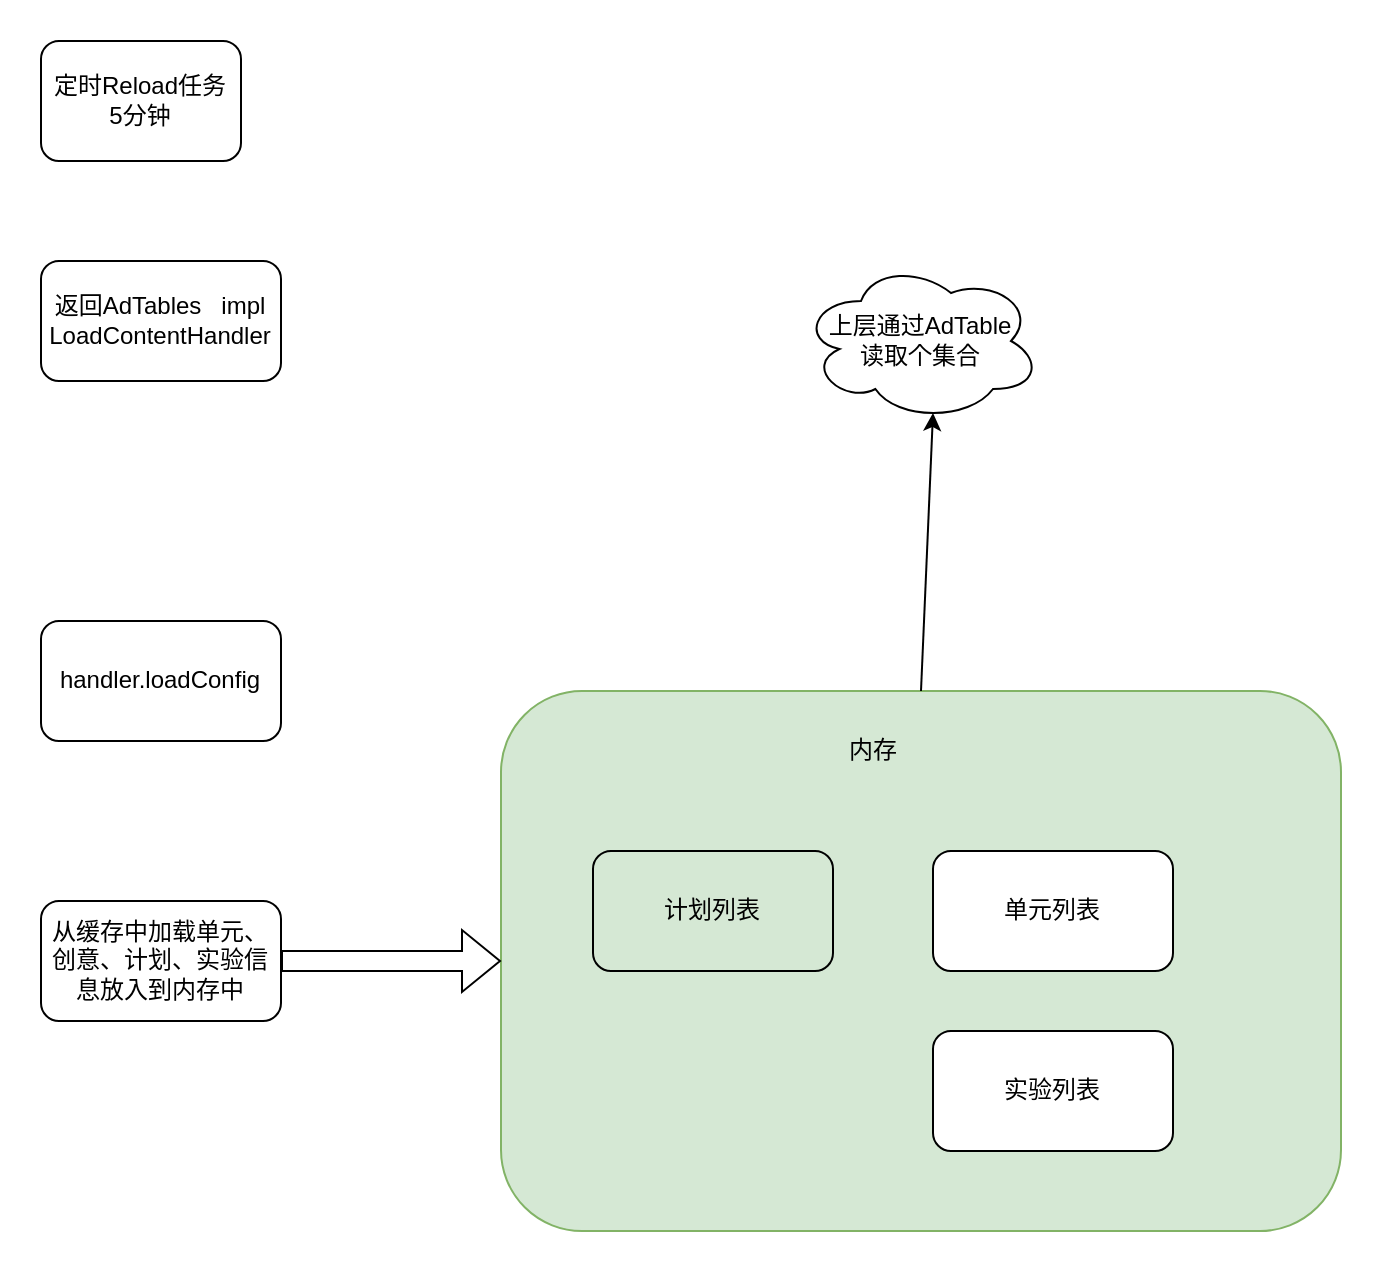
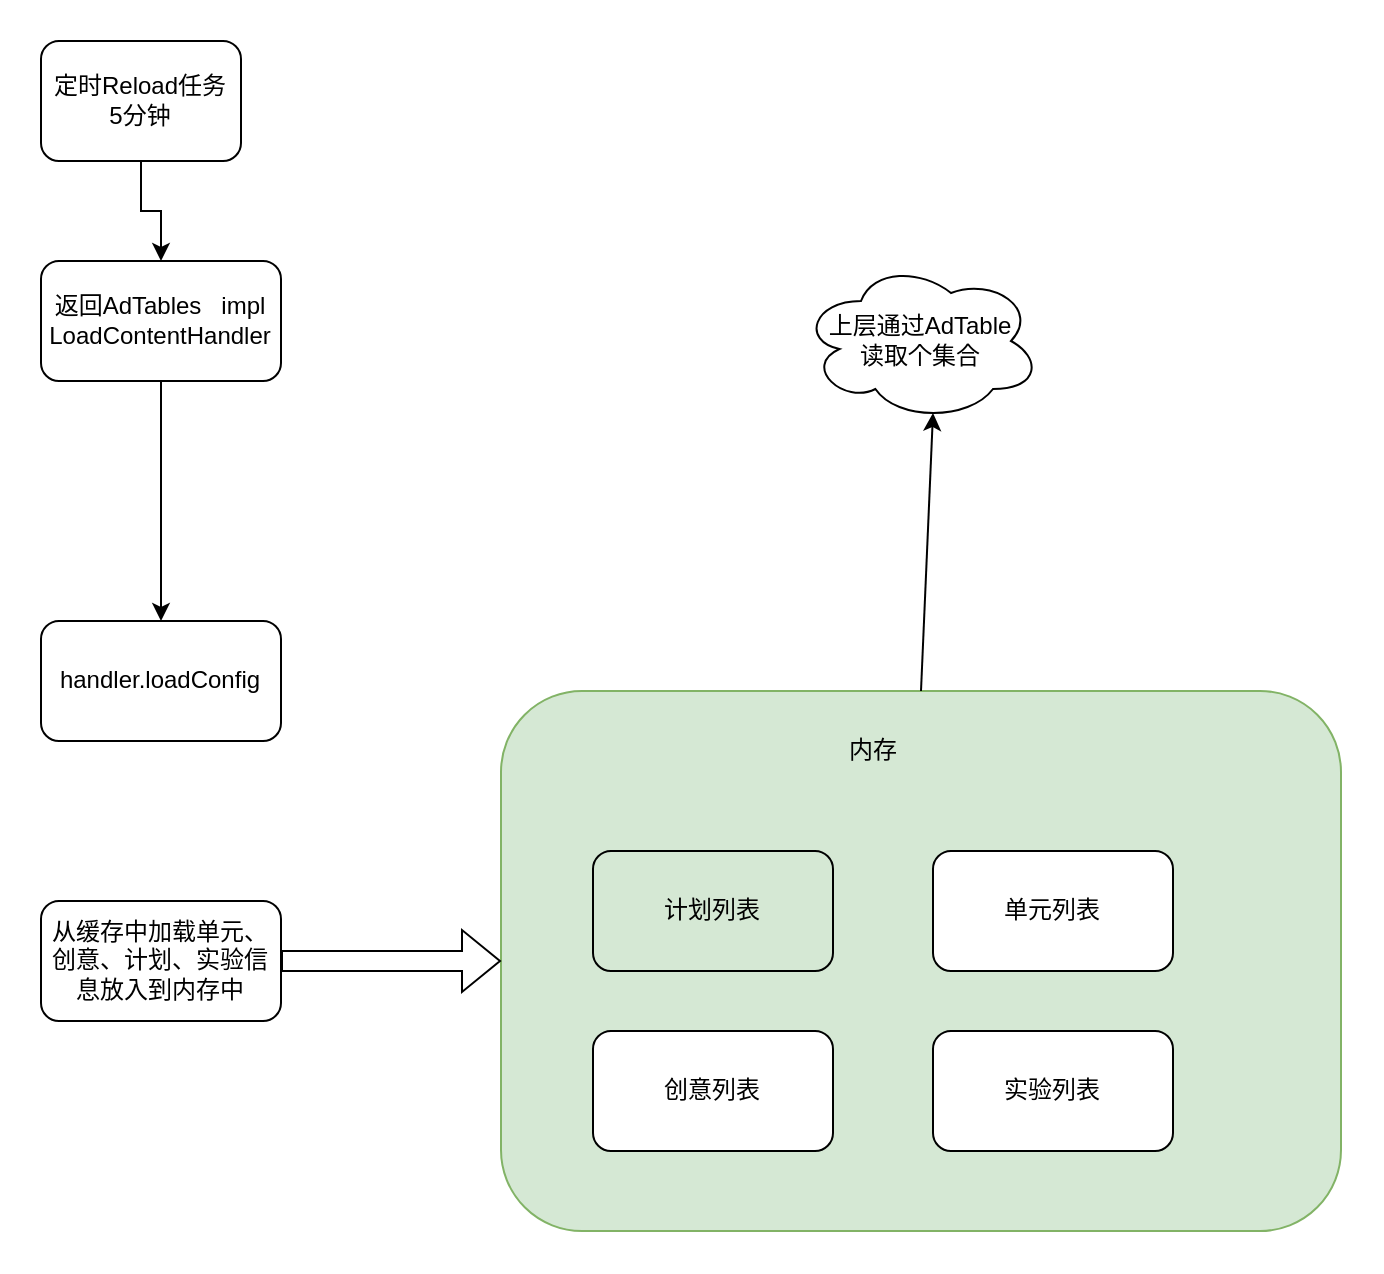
none -> (144, 211)
none -> (161, 494)
none -> (713, 1091)
